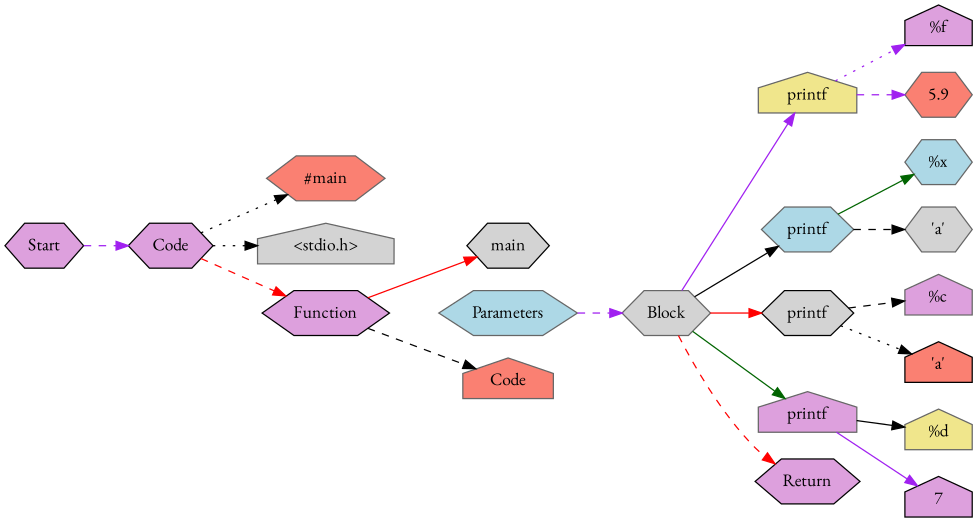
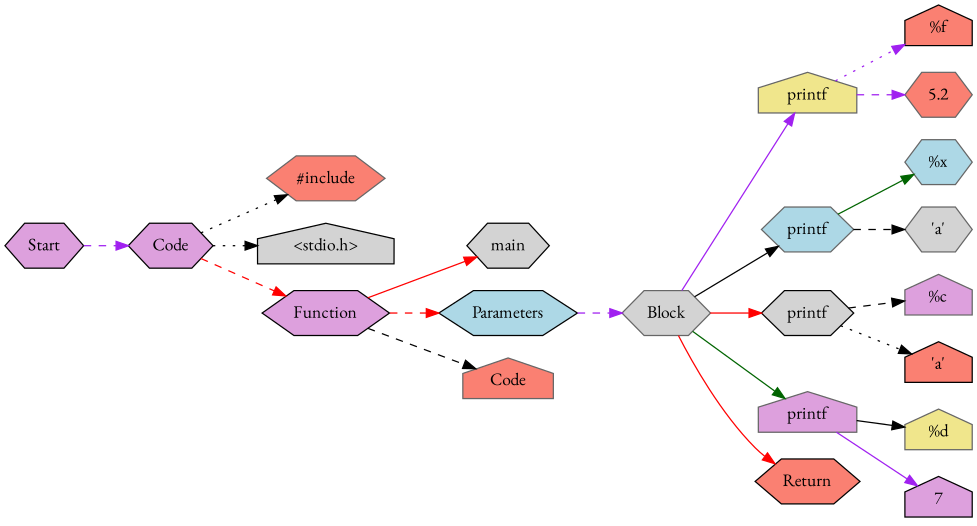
(939, 27) -> (939, 27)
(939, 95) -> (939, 95)
(326, 178) -> (326, 178)
(326, 246) -> (326, 246)
none -> (408, 313)
(508, 313) -> (508, 313)
(716, 400) -> (716, 400)
(808, 481) -> (808, 481)
